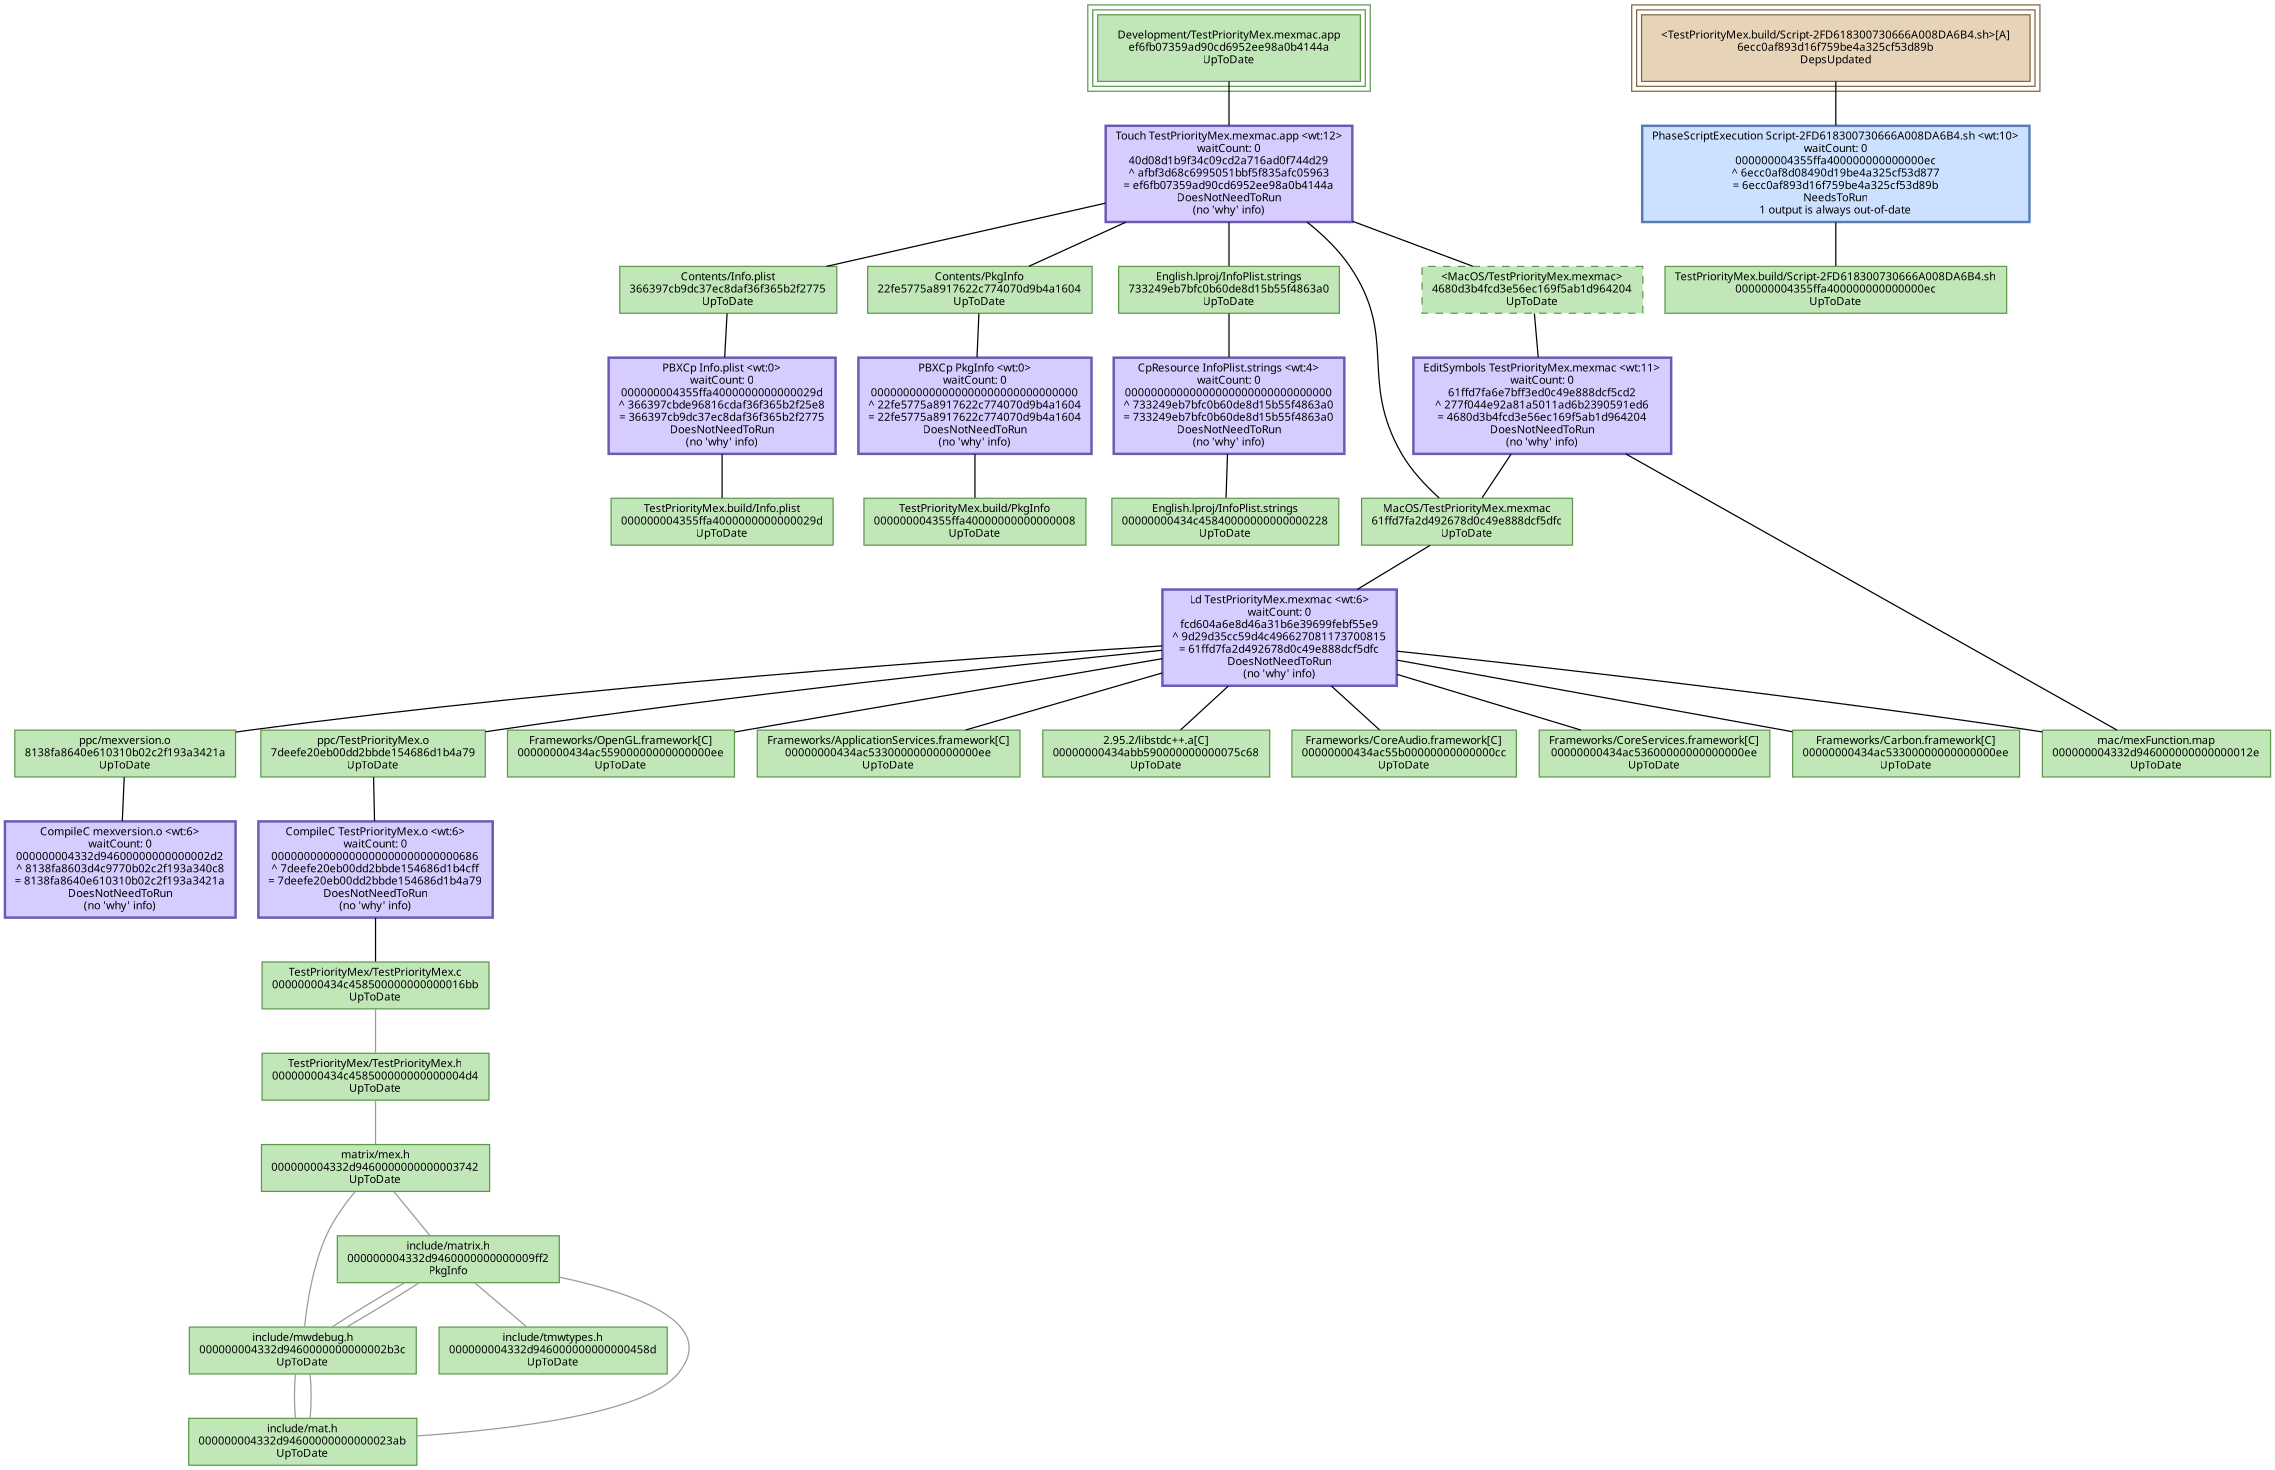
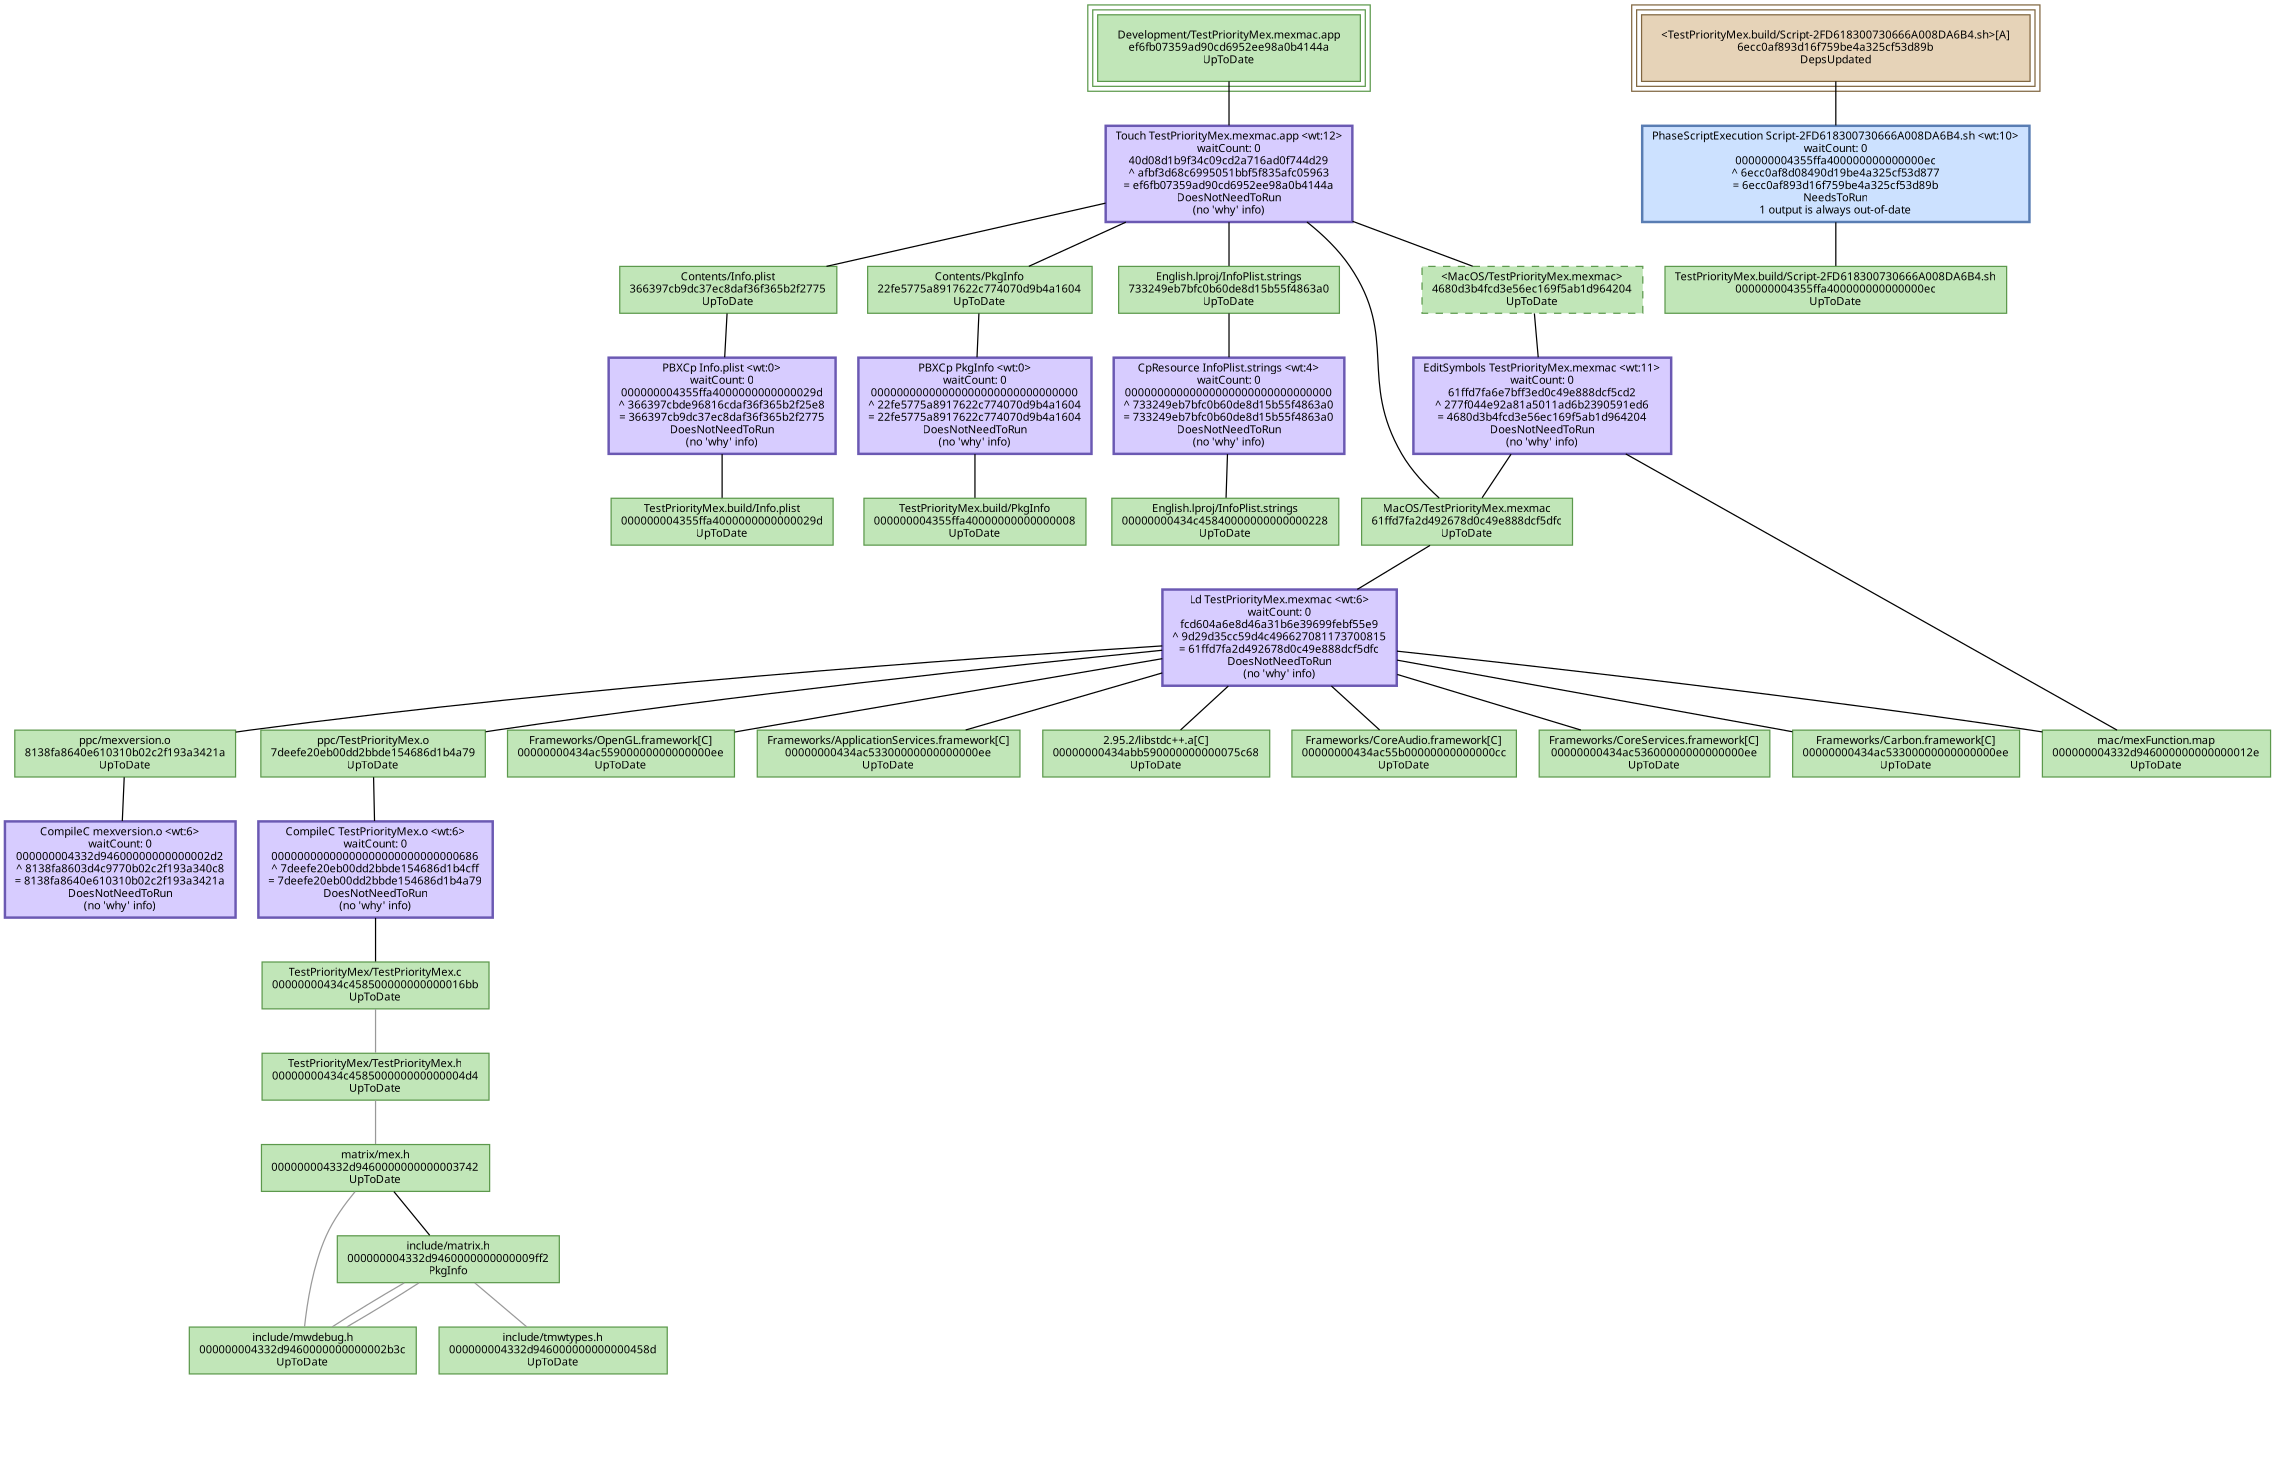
(412, 1213) -> (412, 1213)
(303, 1442) -> none
